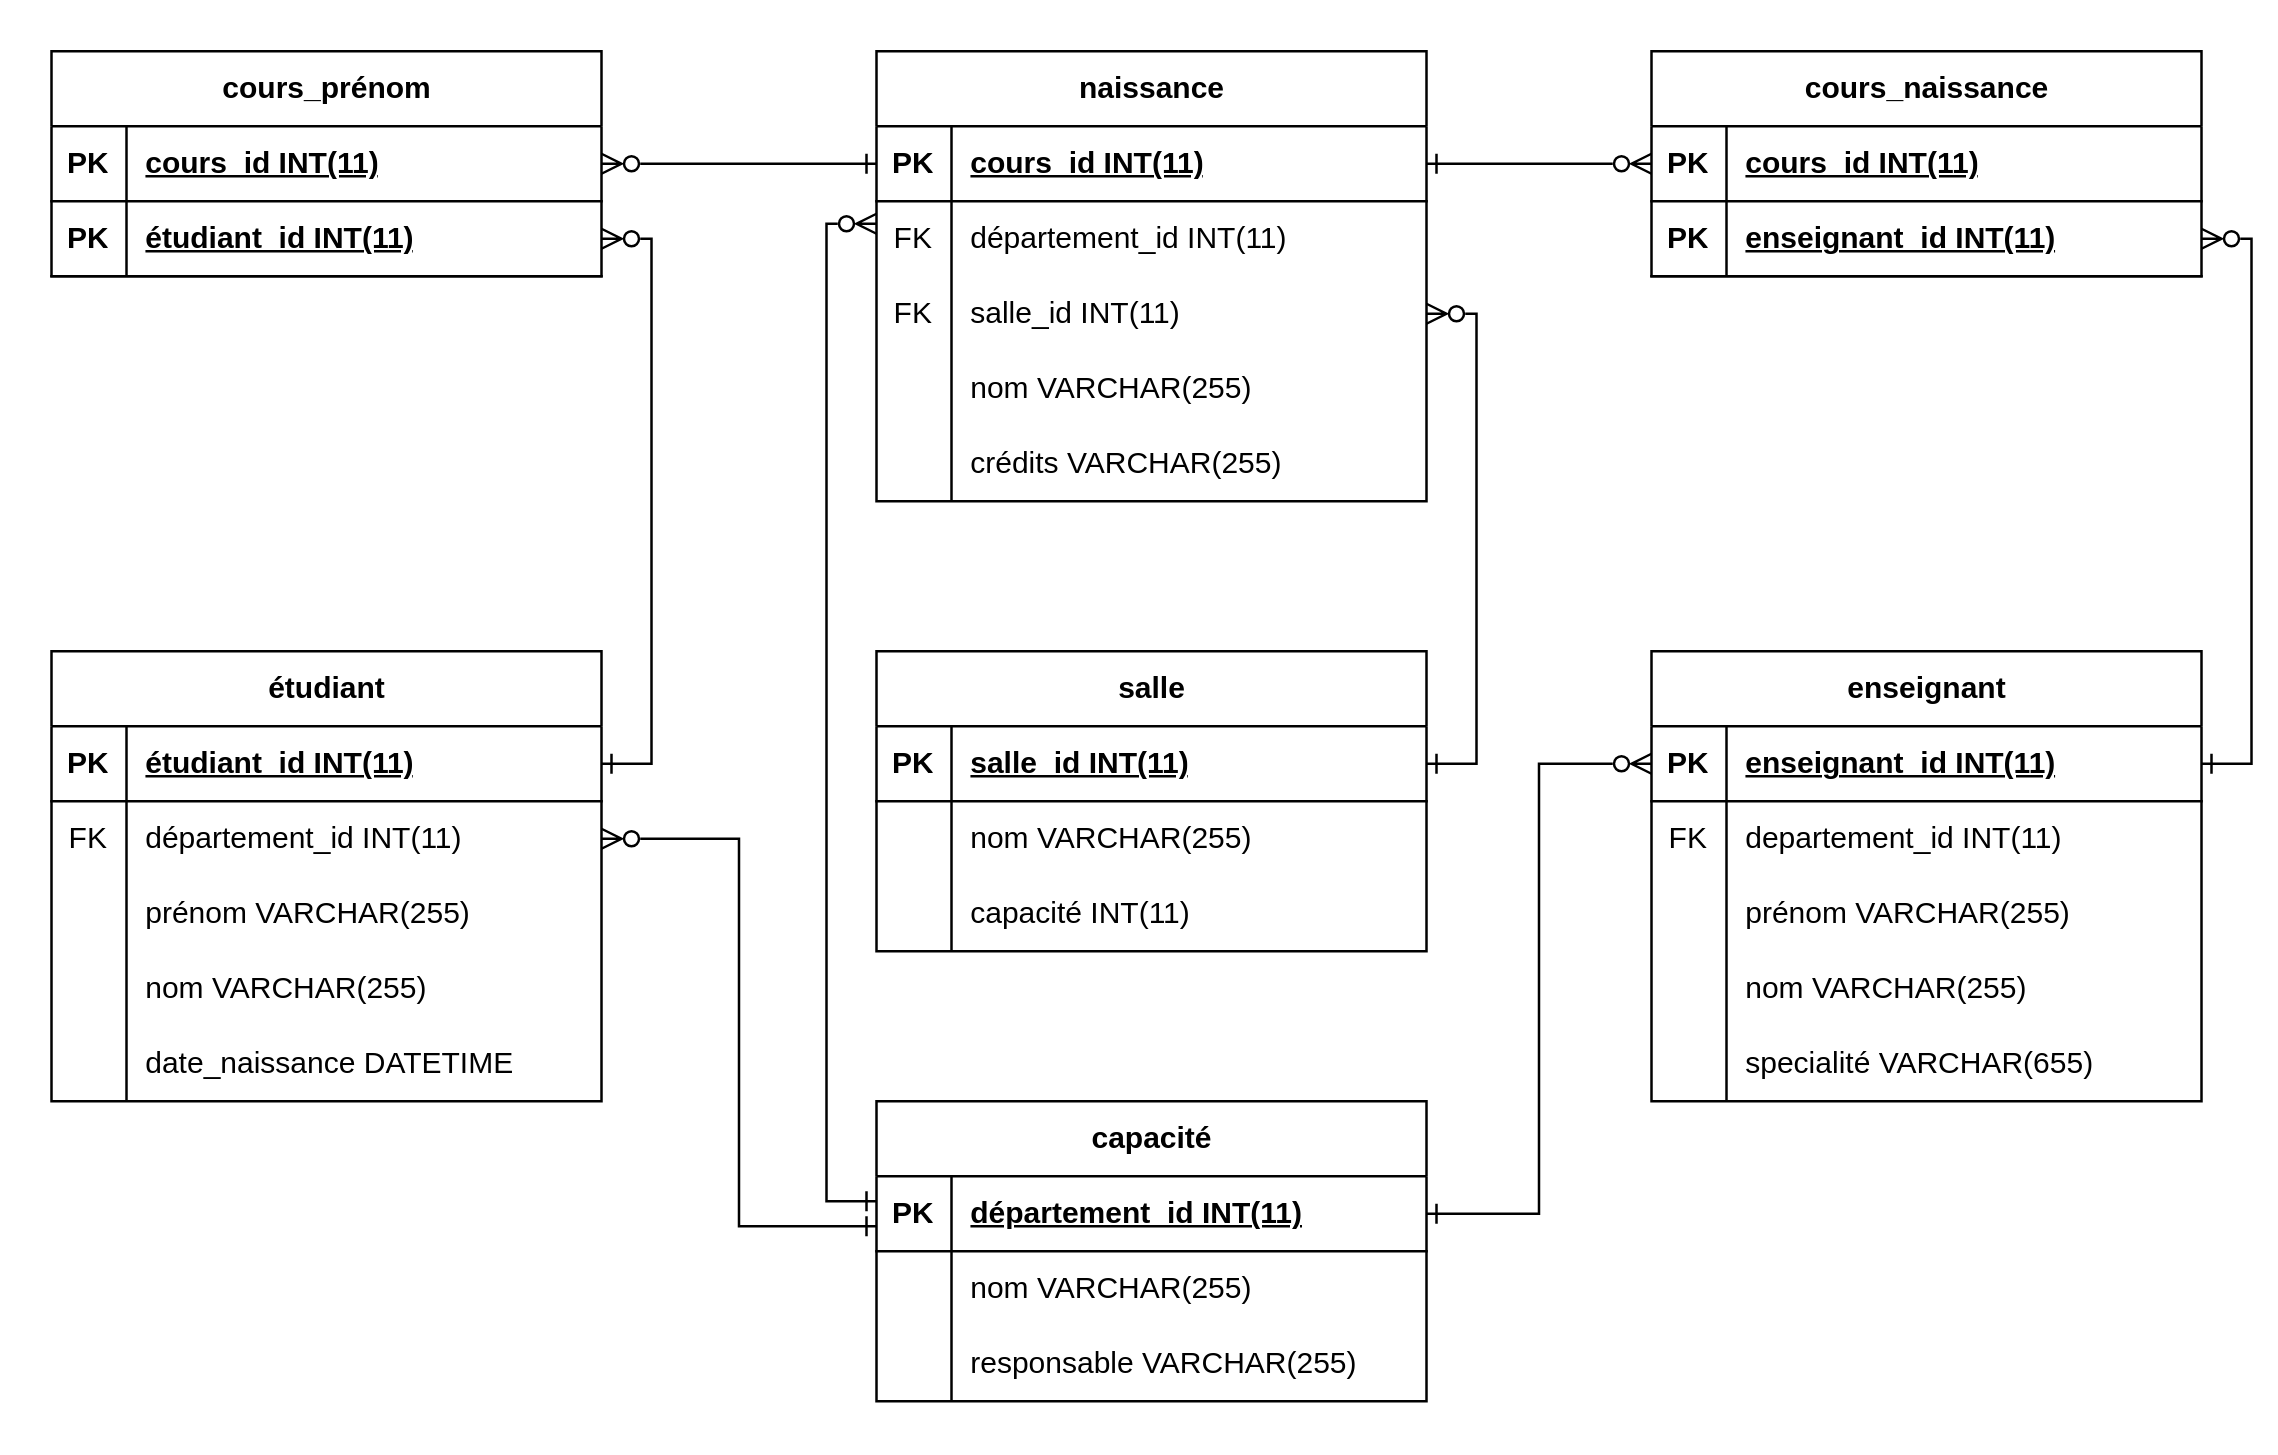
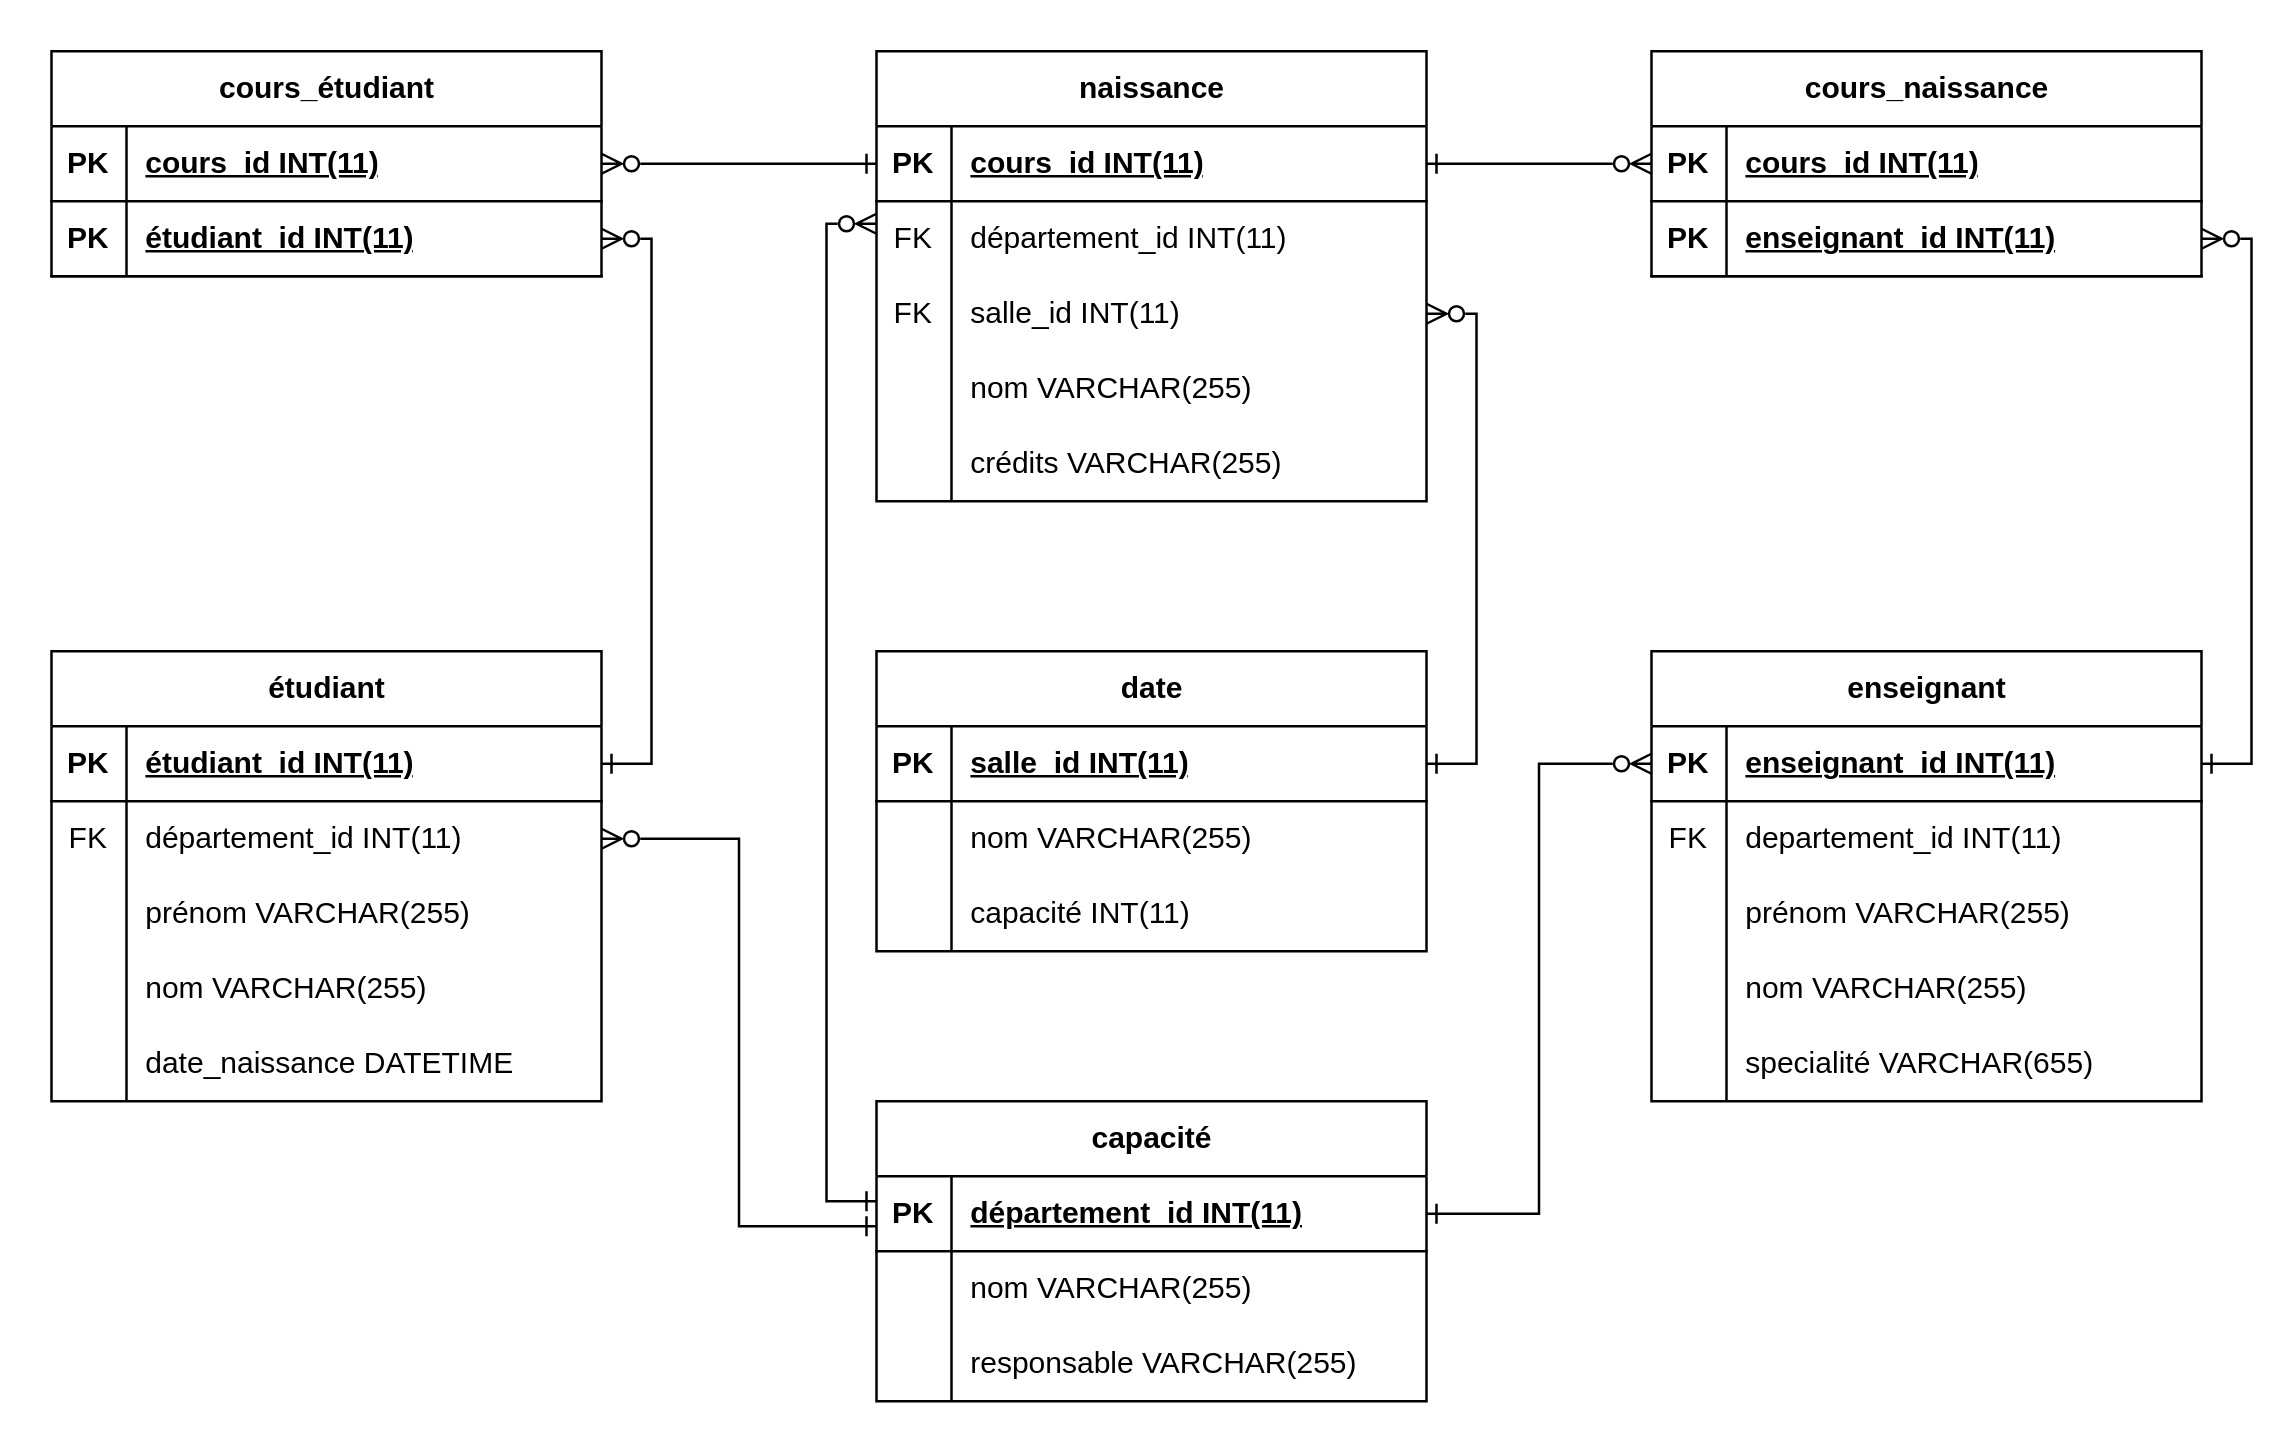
(328, 89) -> (328, 89)
(1153, 689) -> (1153, 689)
